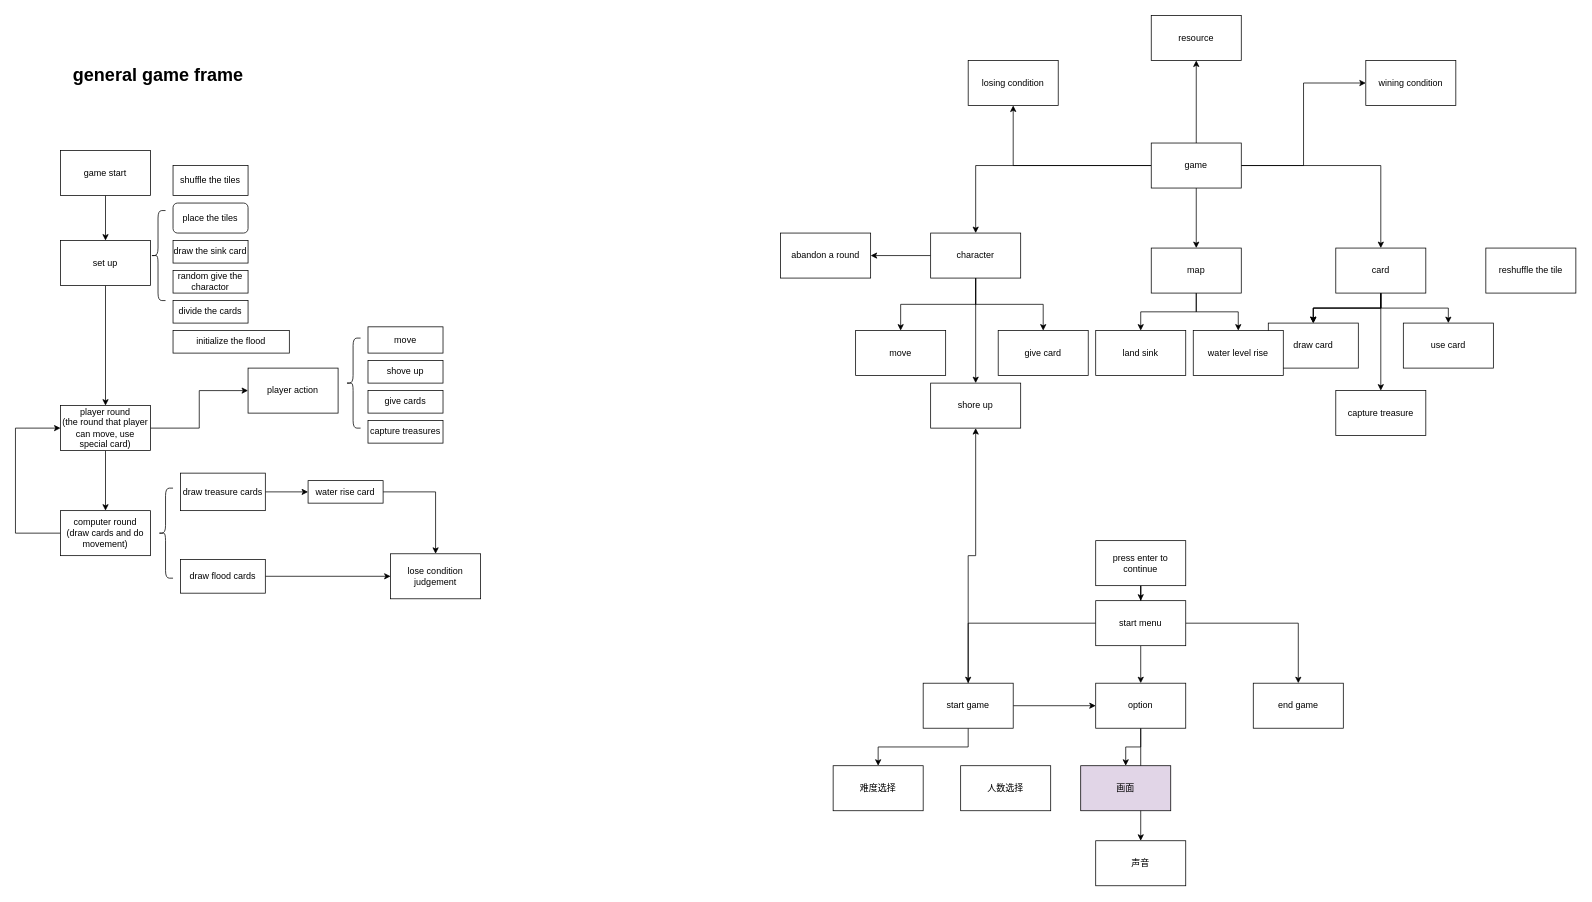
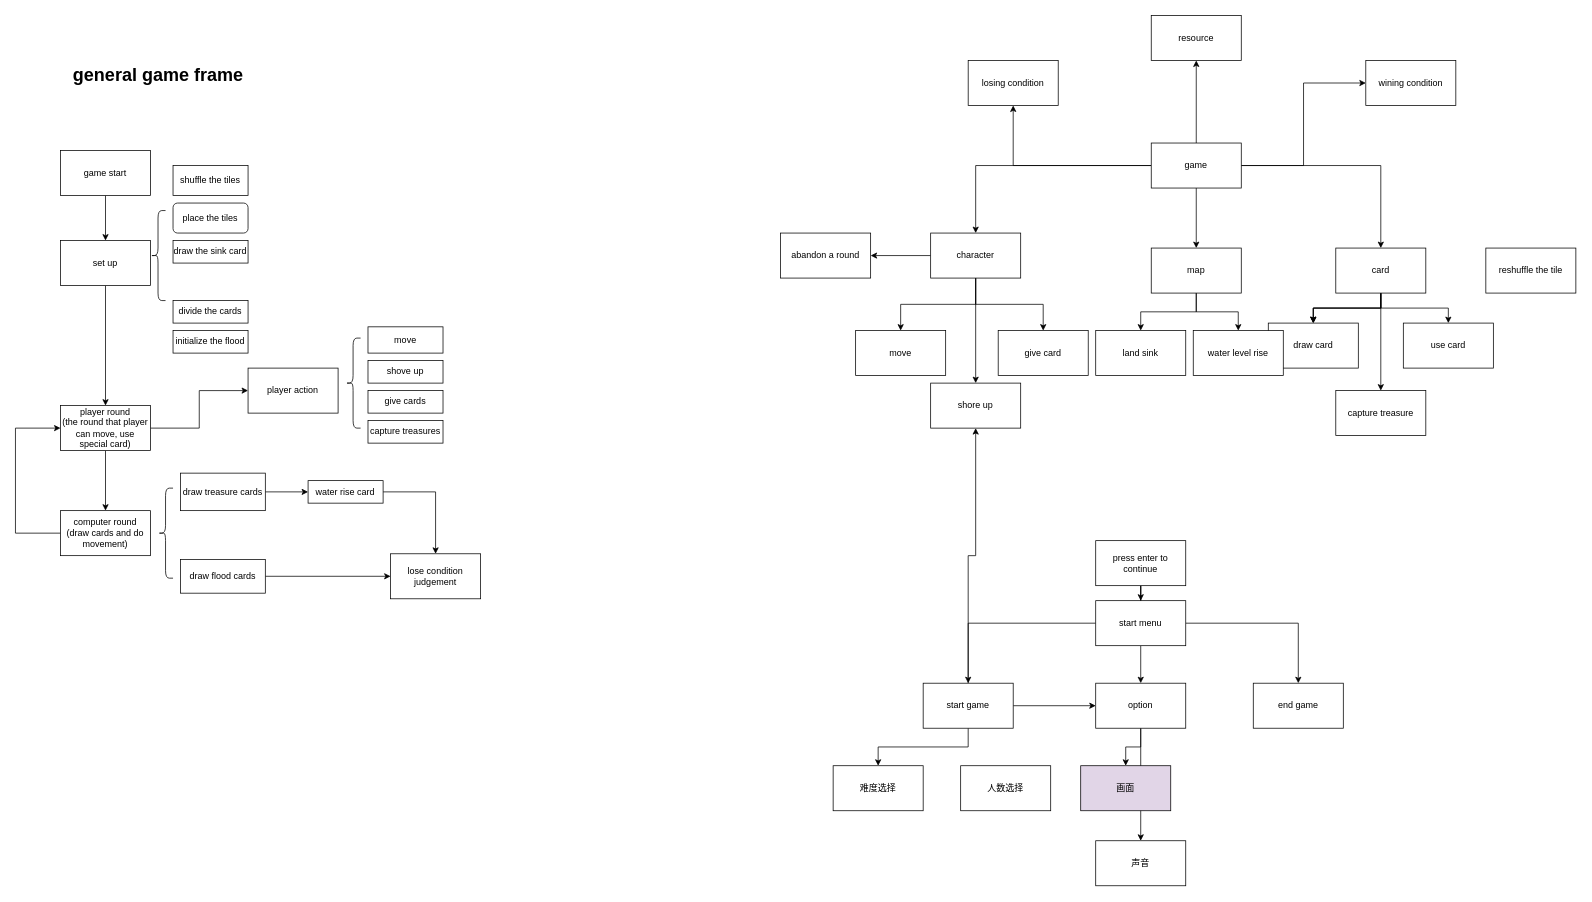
(210, 282) -> none
(231, 342) -> (210, 342)
